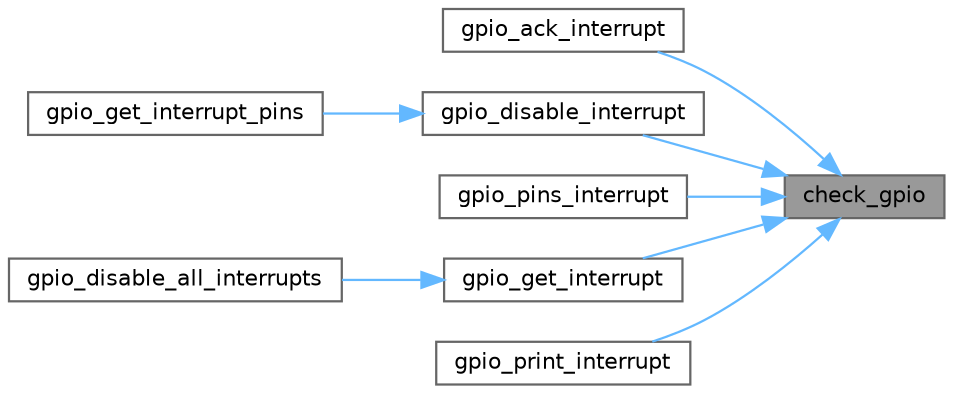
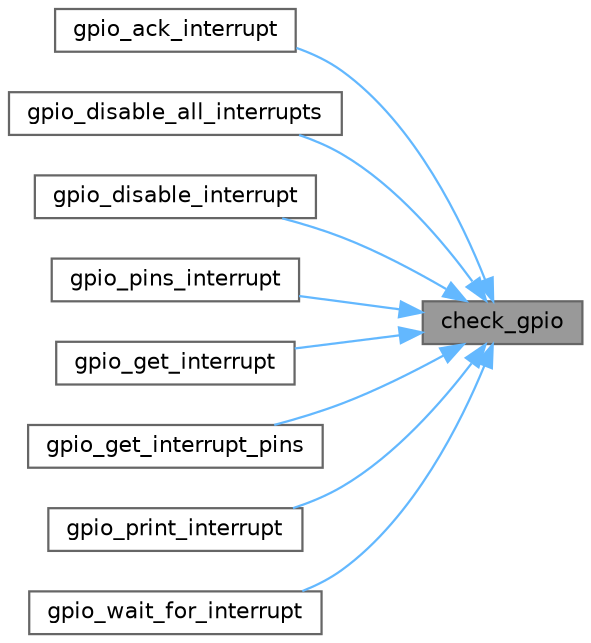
(361, 114) -> (361, 396)
(381, 280) -> (396, 195)
none -> (175, 613)
